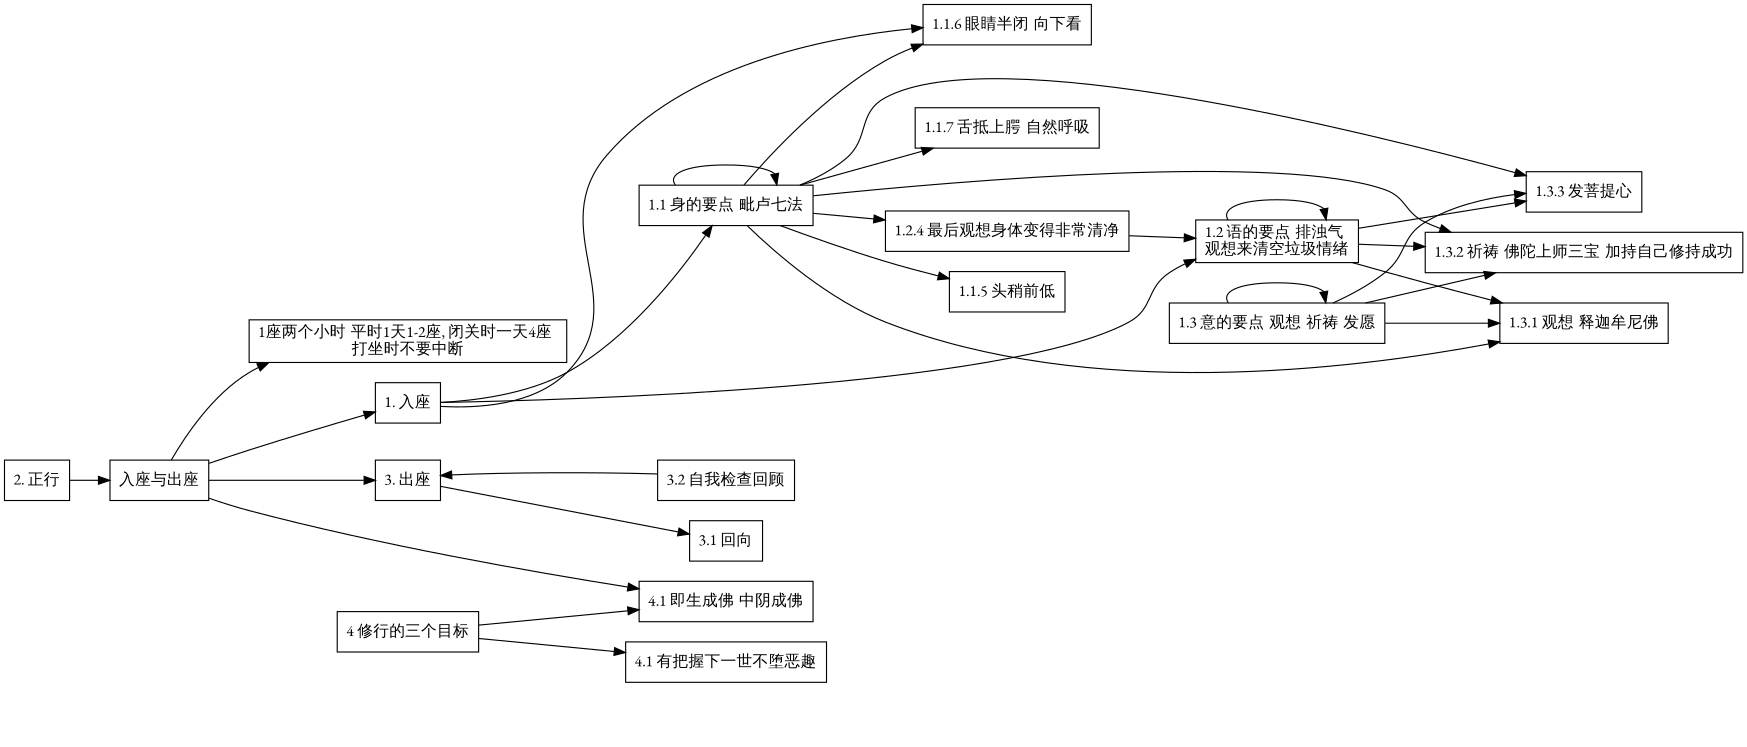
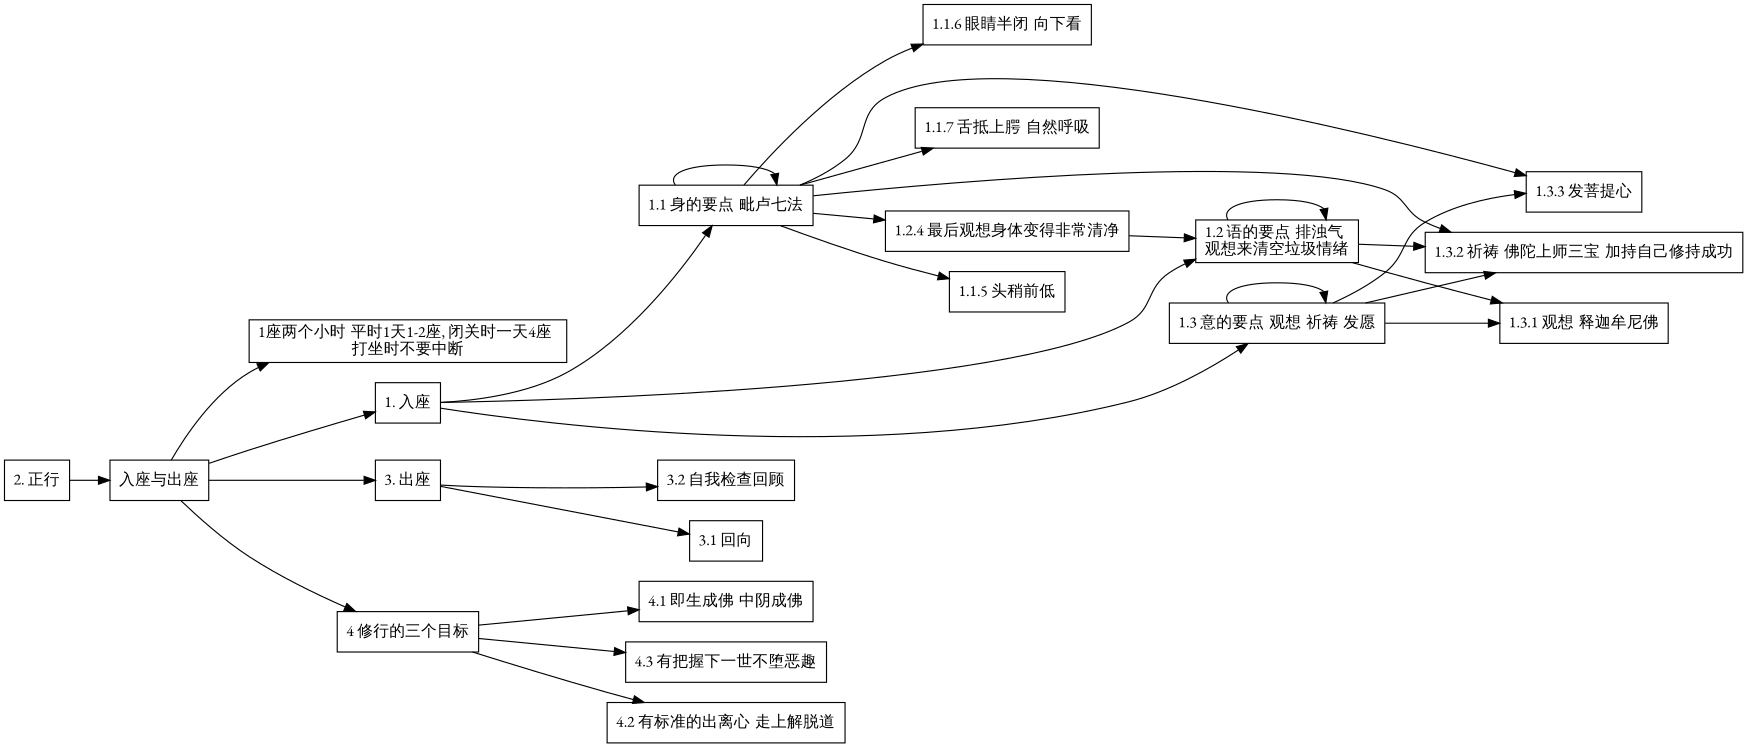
(600, 167) -> (846, 436)
(1409, 220) -> none
(1101, 368) -> none
(555, 473) -> (543, 488)
(417, 549) -> (258, 562)
(726, 662) -> (726, 662)
none -> (726, 723)
